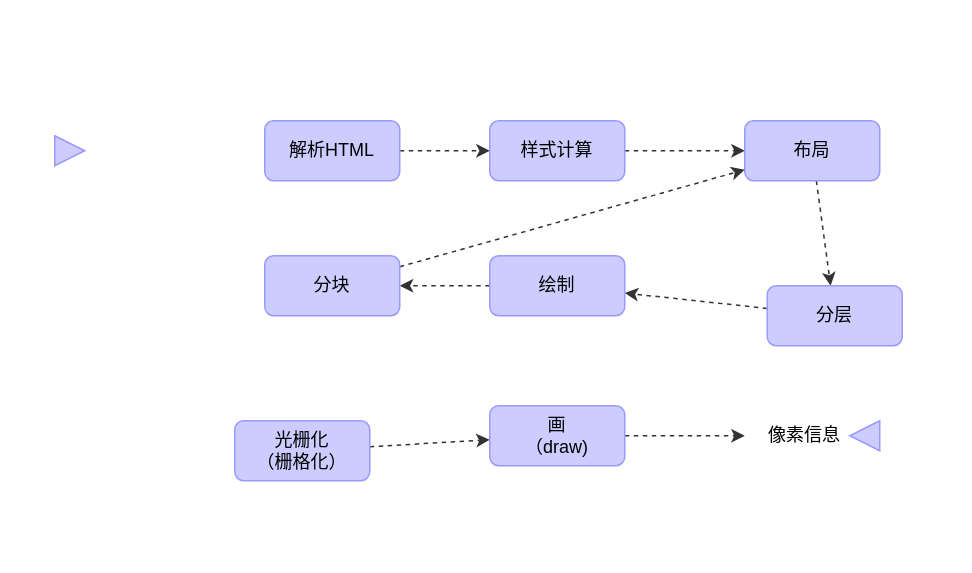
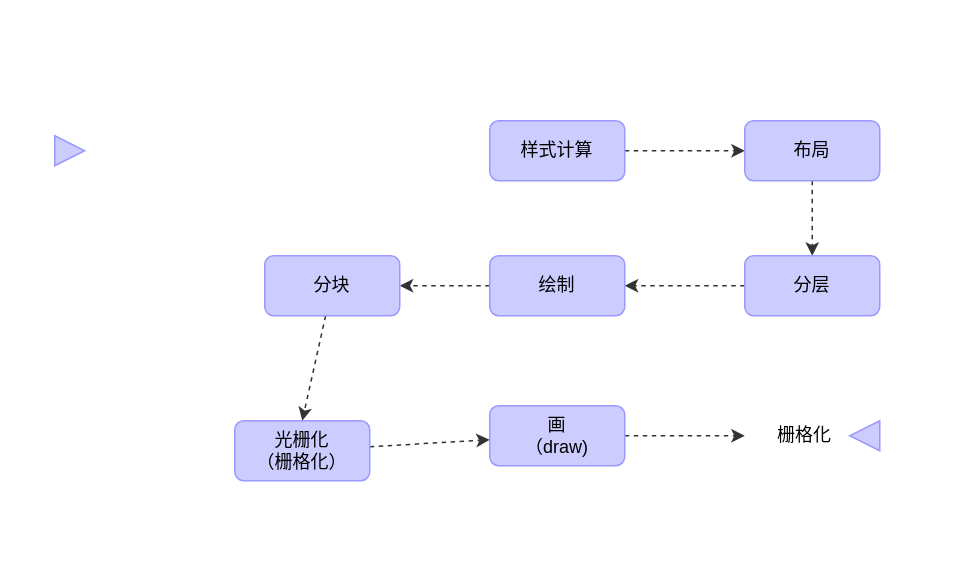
(332, 151) -> none
(440, 151) -> none
(568, 220) -> (315, 364)
(835, 316) -> (812, 286)
(805, 436) -> (805, 436)
